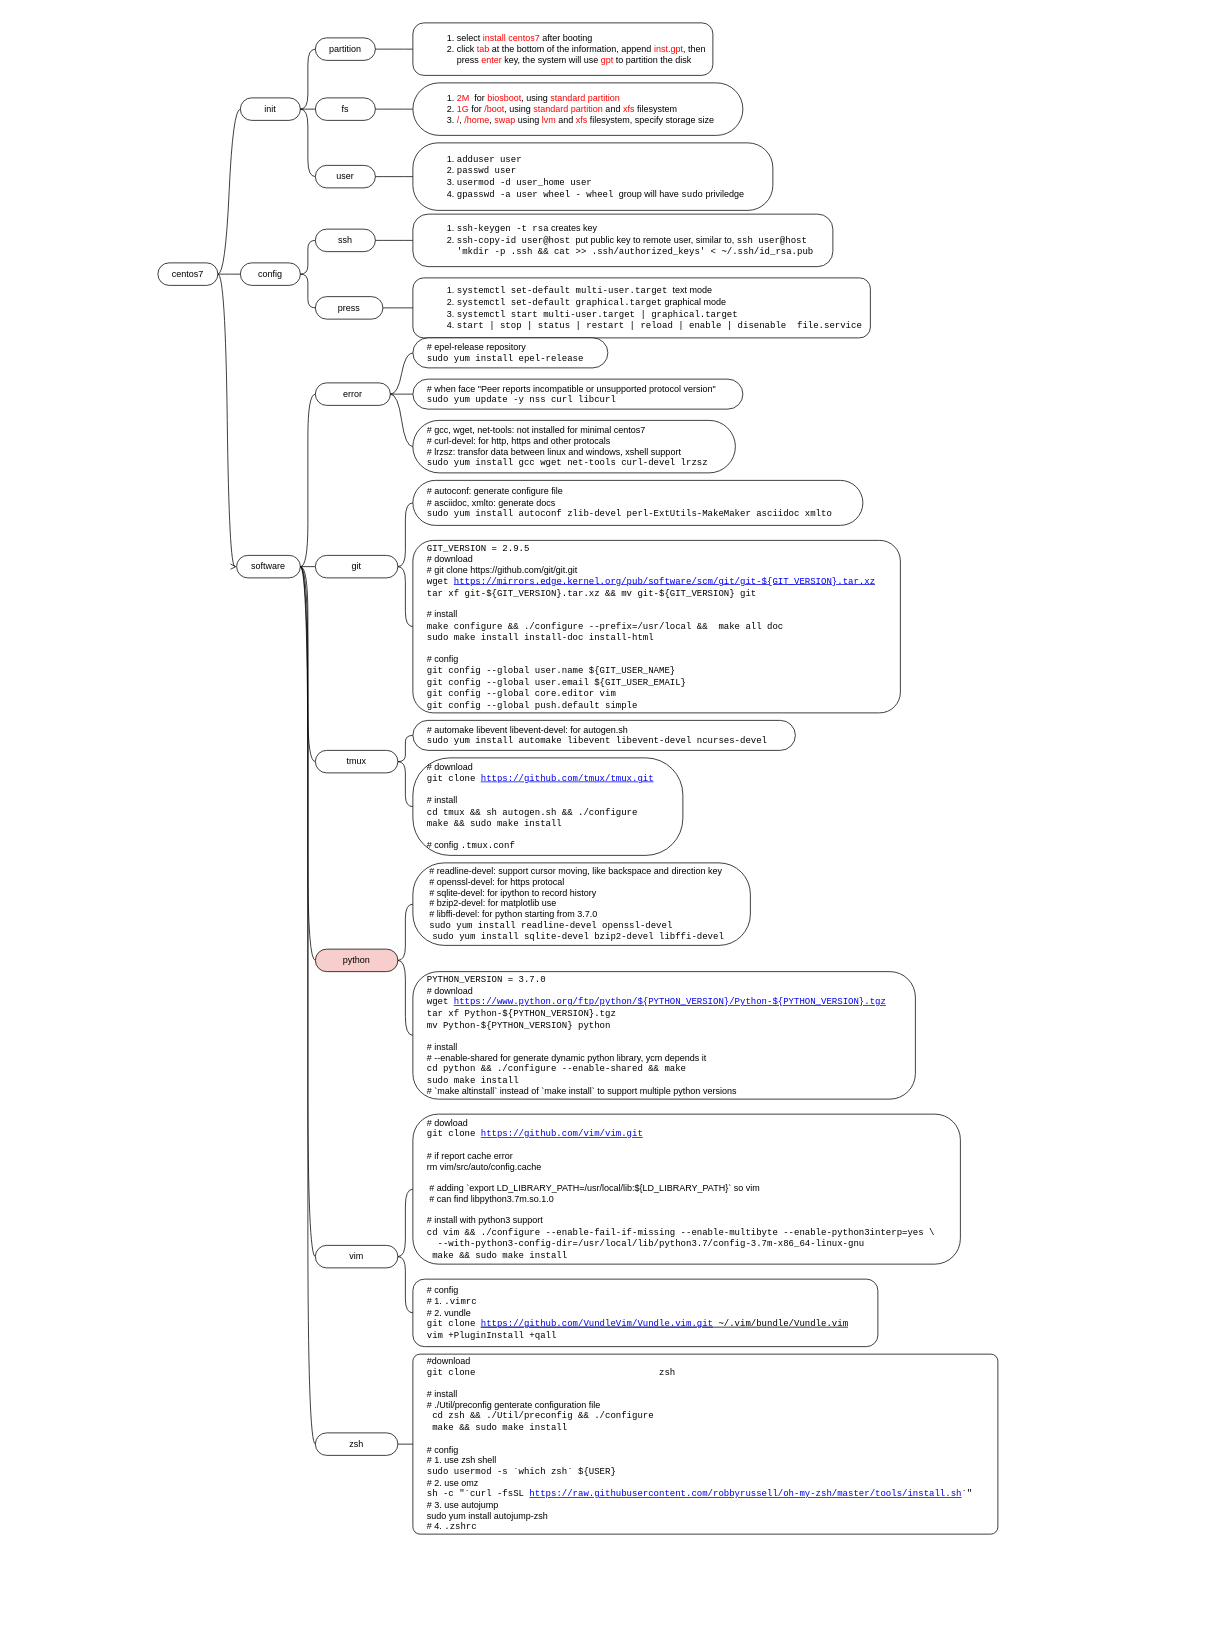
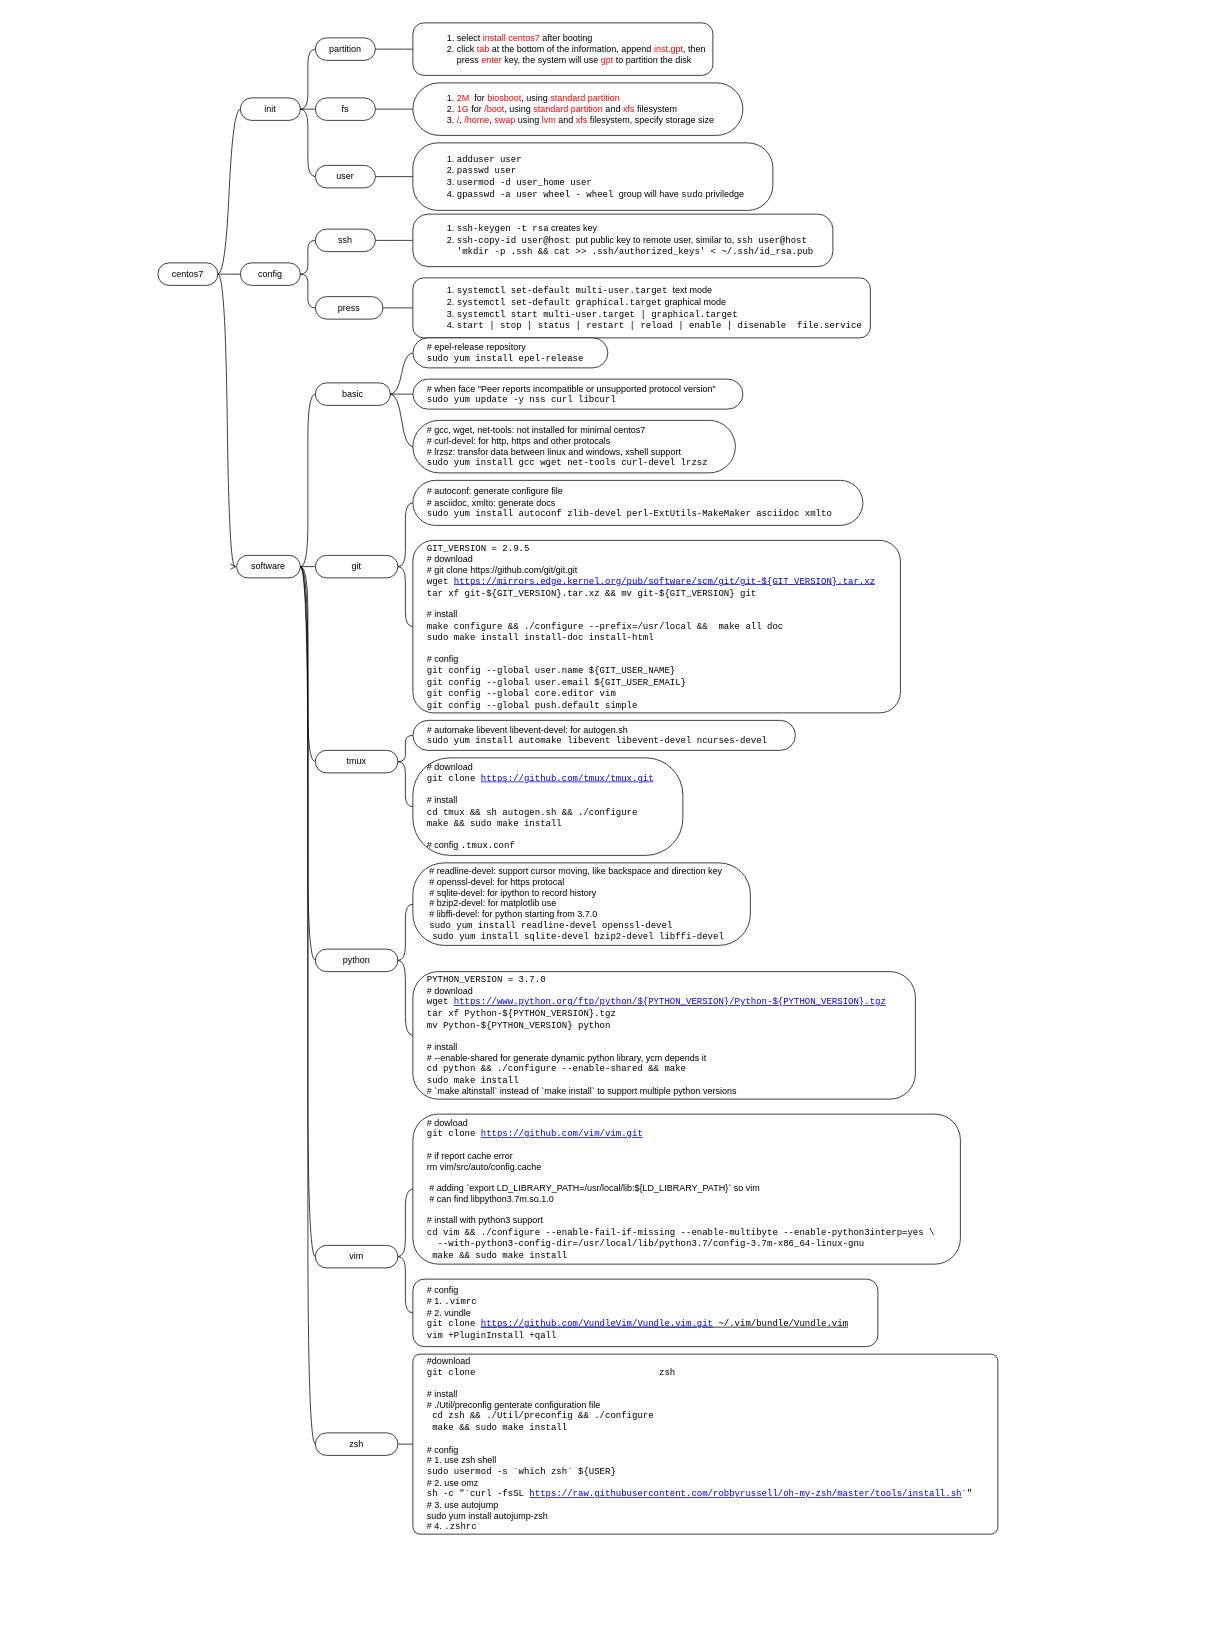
(353, 394) -> (353, 394)
(357, 960) -> (357, 960)
